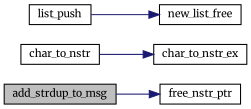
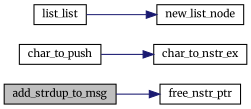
(60, 15) -> (60, 15)
(200, 15) -> (200, 15)
(60, 54) -> (60, 54)
